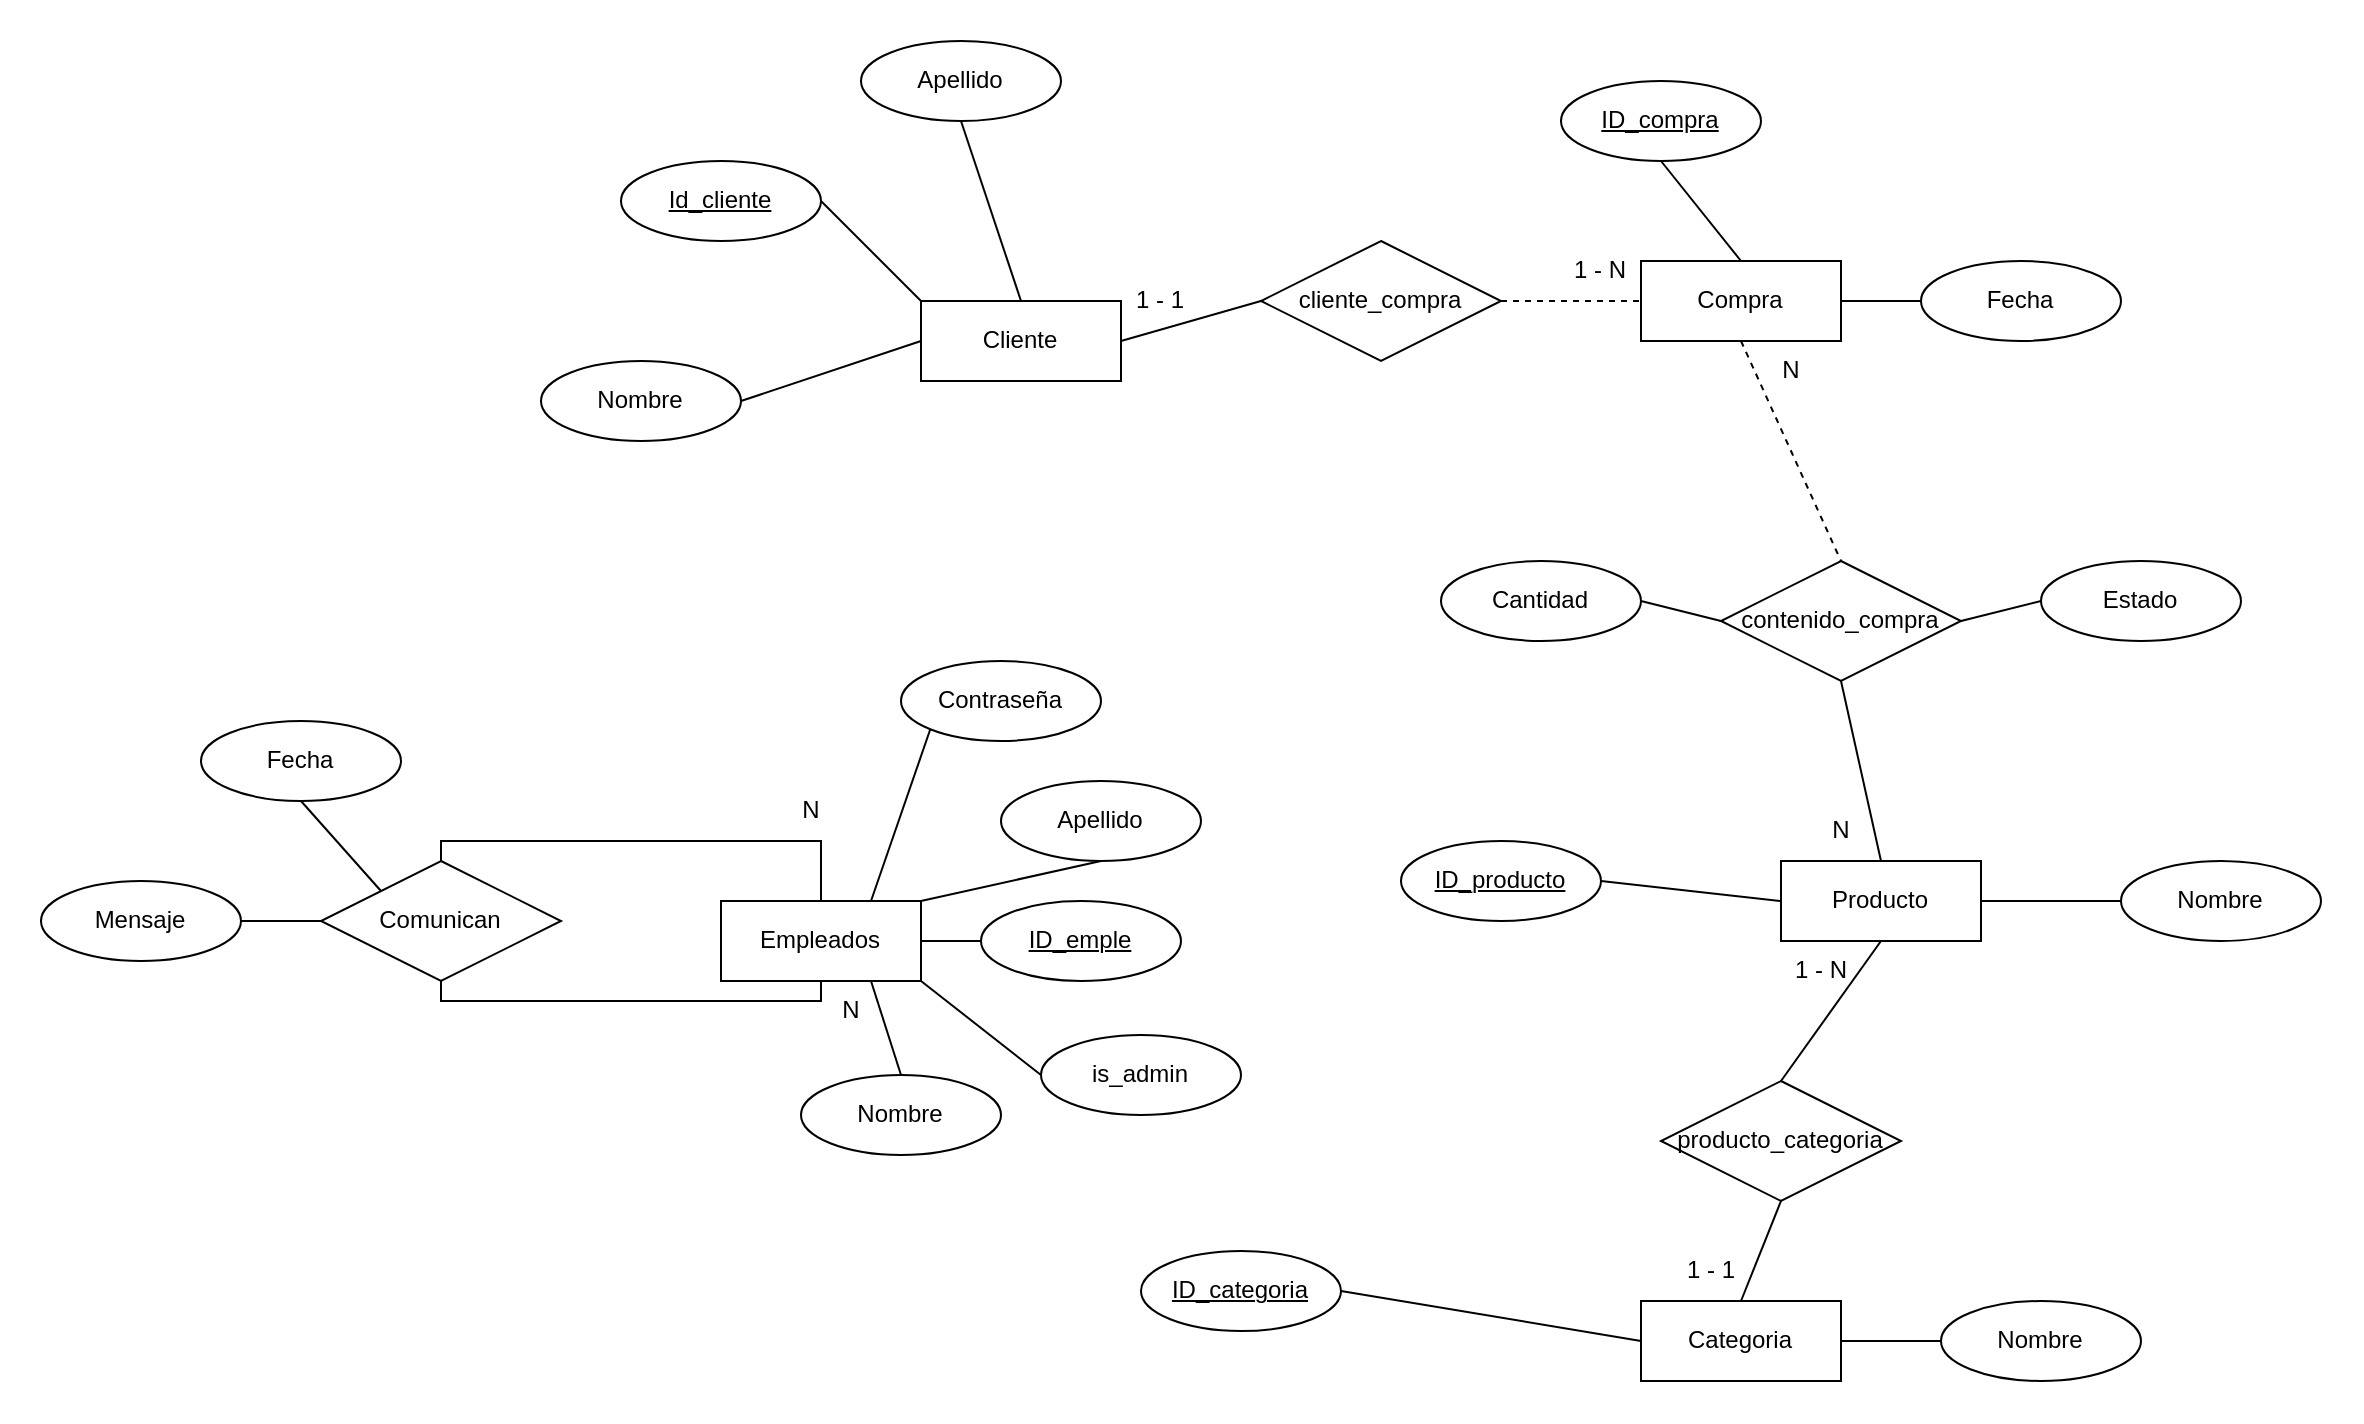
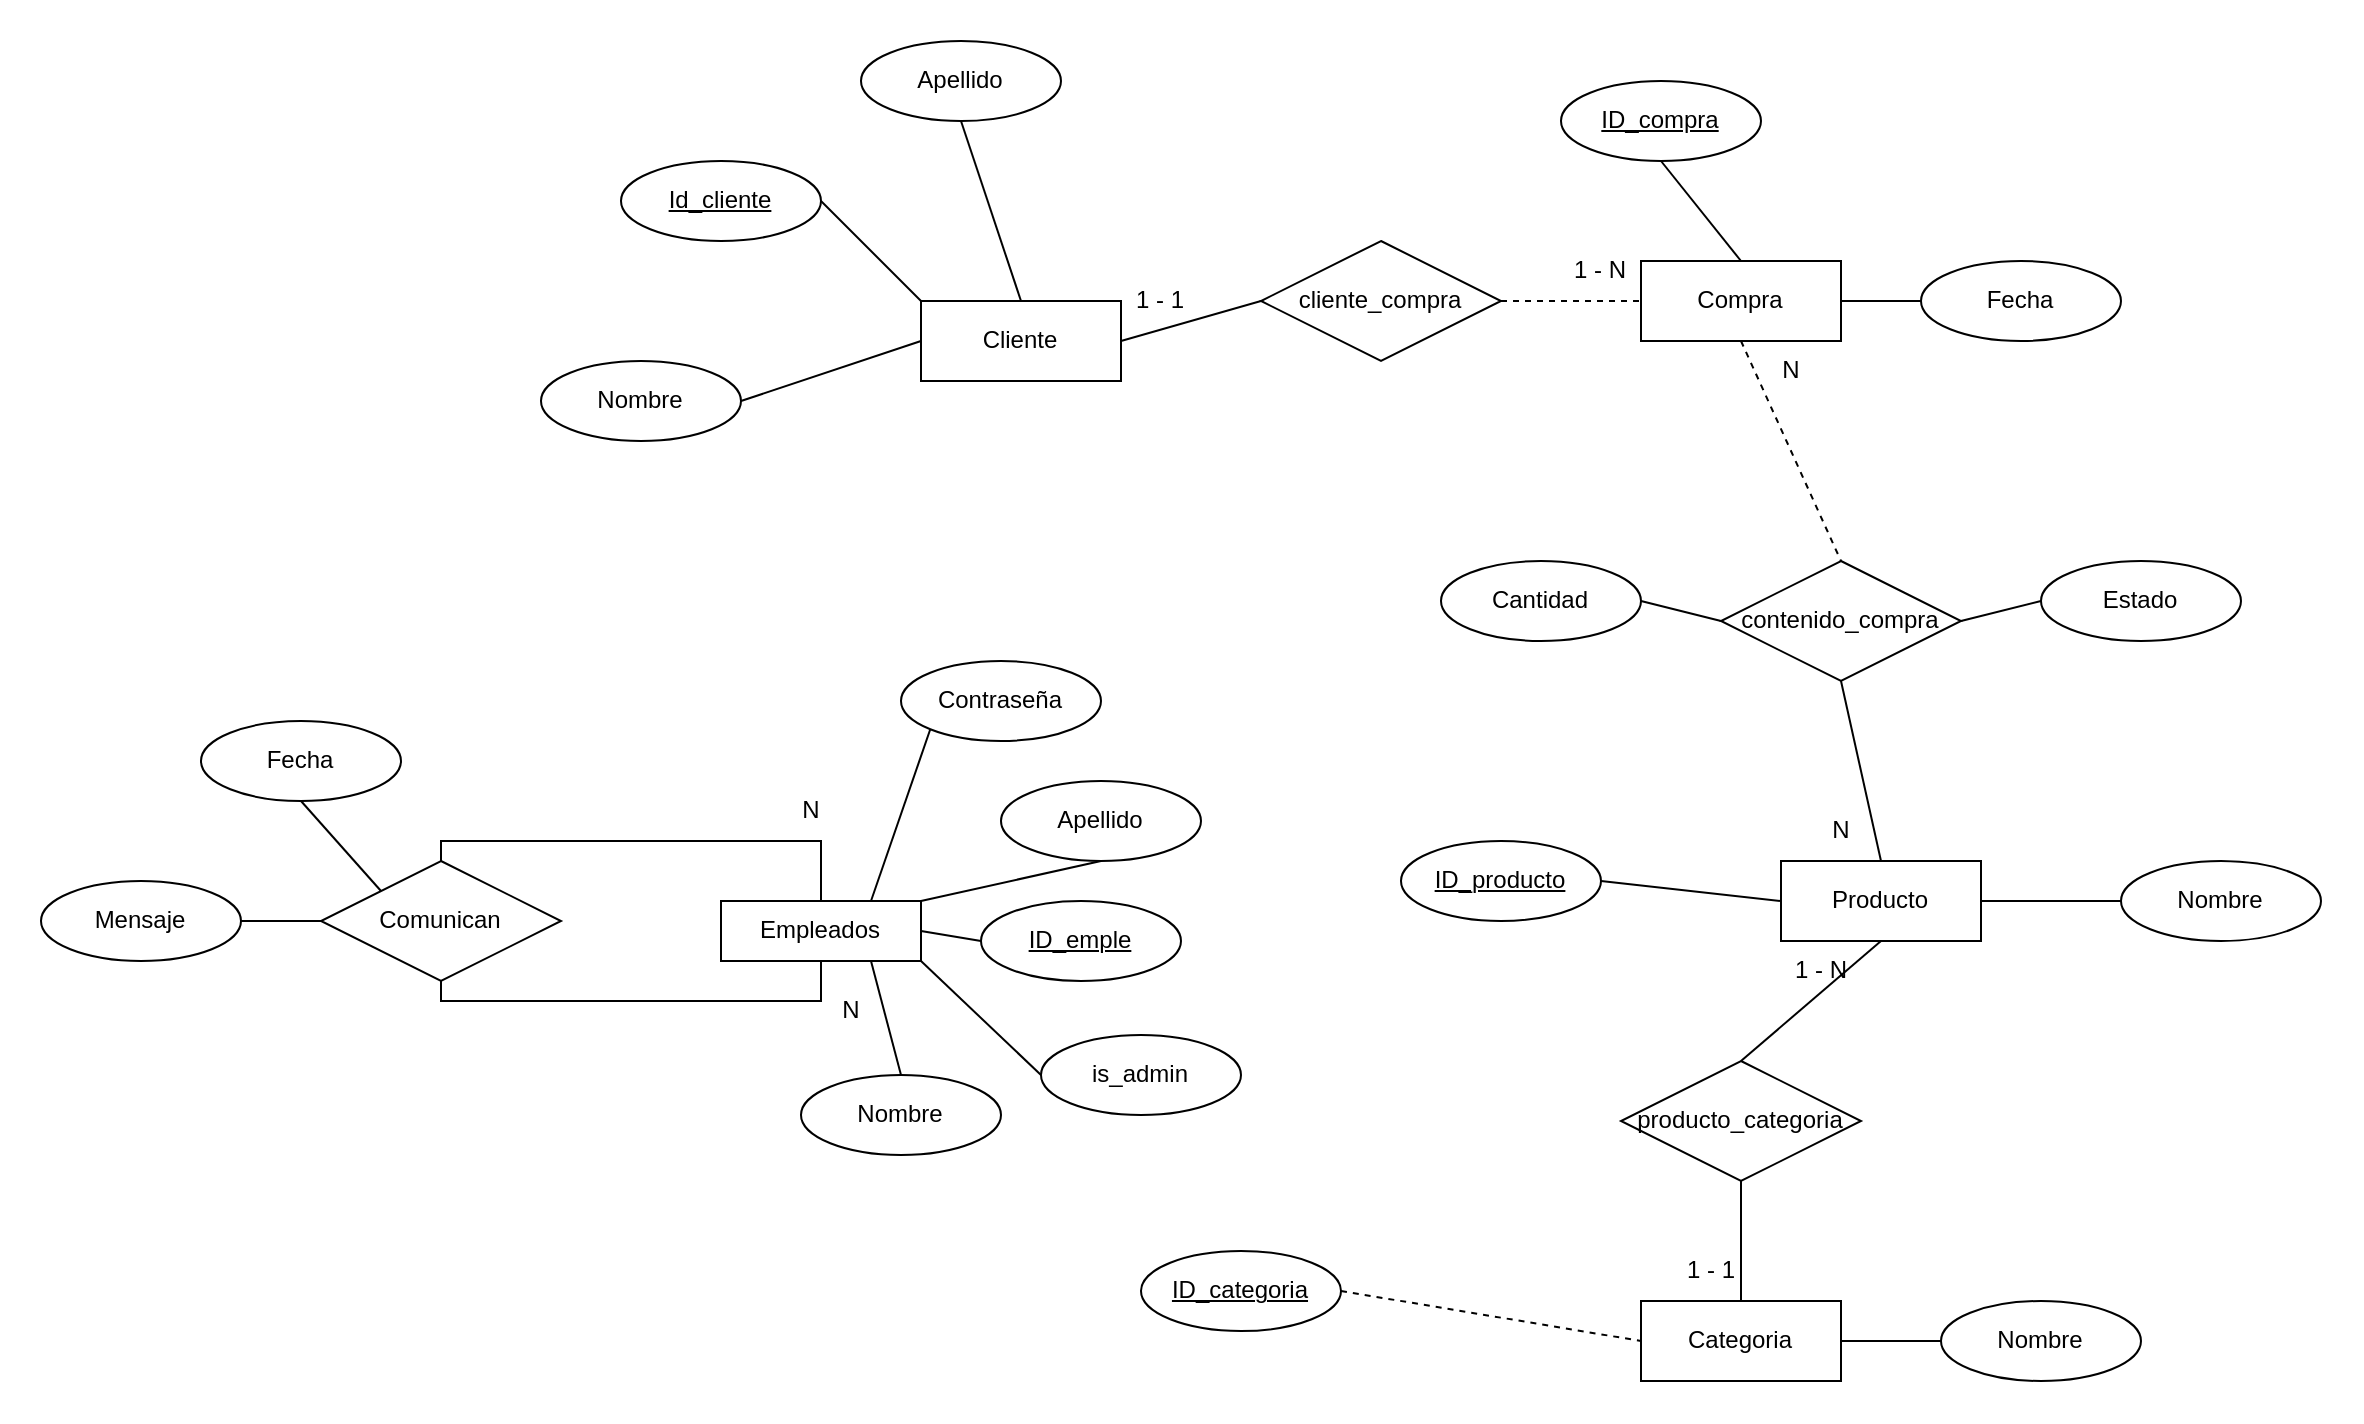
(821, 941) -> (821, 931)
(1781, 1141) -> (1741, 1121)
(1491, 1316) -> (1491, 1316)
